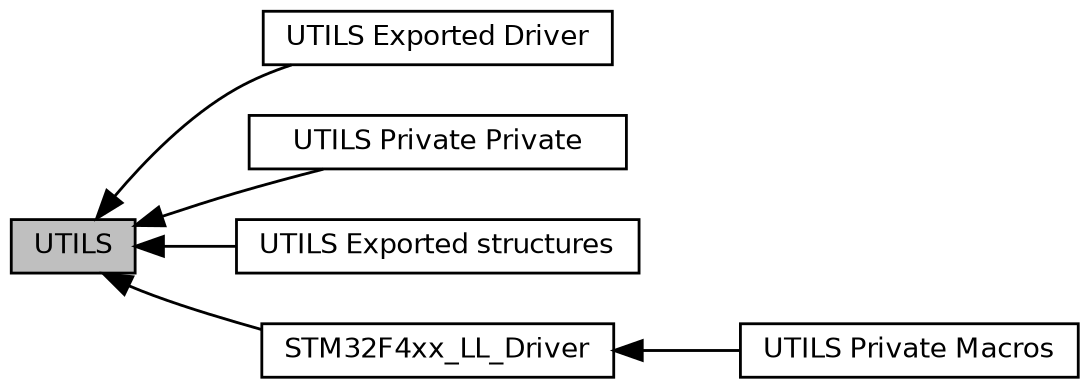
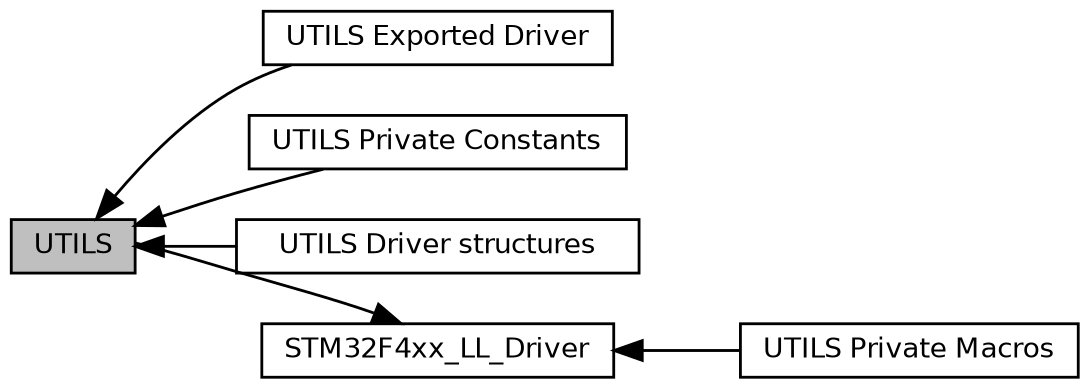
(438, 142) -> (438, 142)
(438, 246) -> (438, 246)
(195, 310) -> (255, 277)
